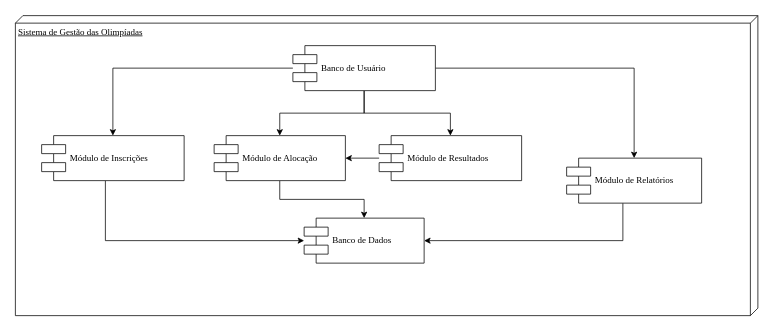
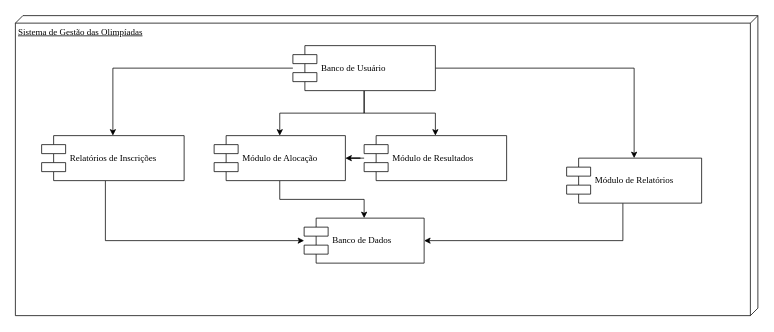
(116, 158) -> (125, 158)
(450, 158) -> (435, 158)
